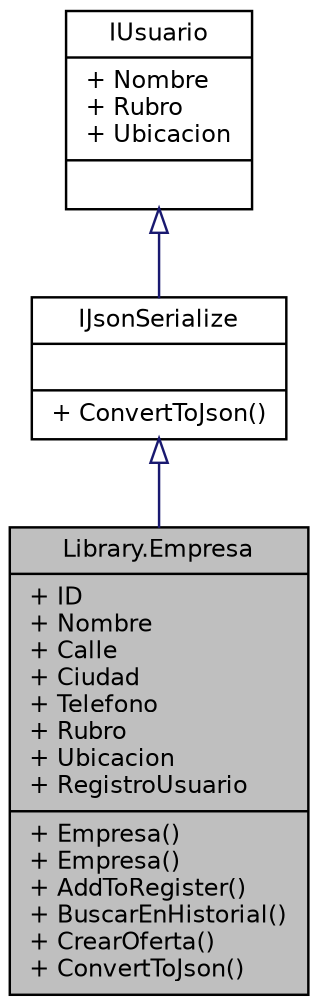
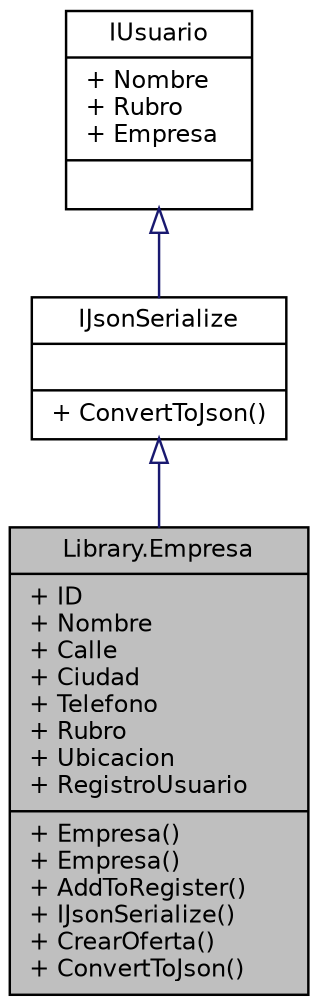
(159, 135) -> (153, 135)
(159, 915) -> (133, 915)
